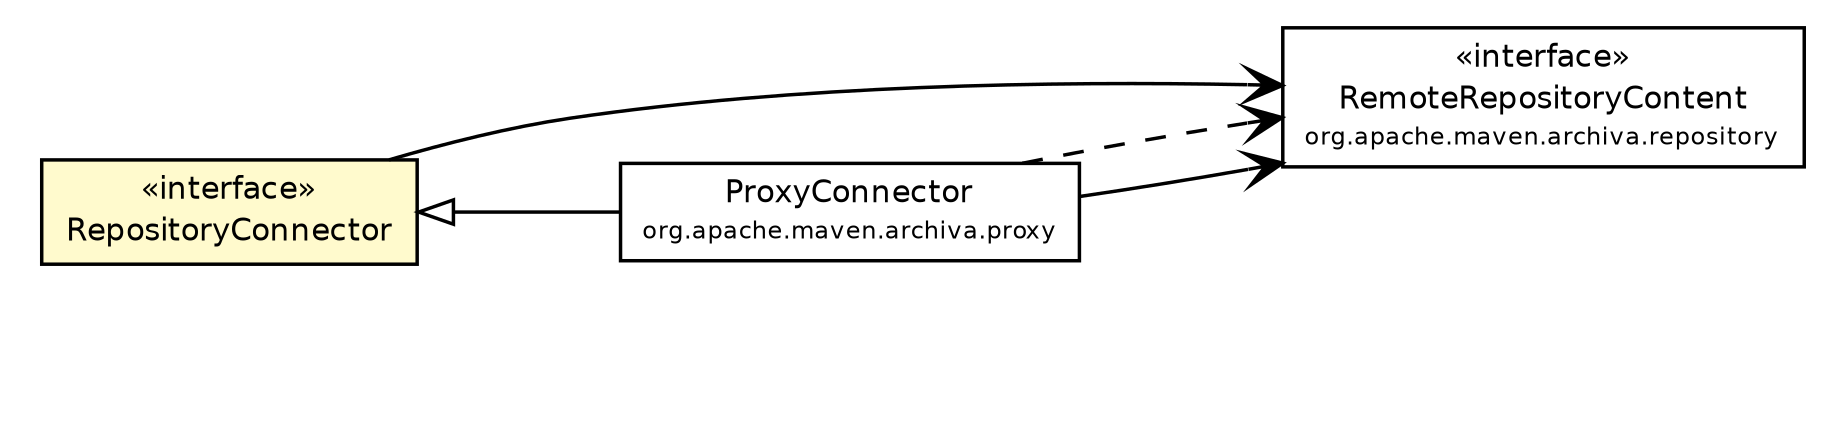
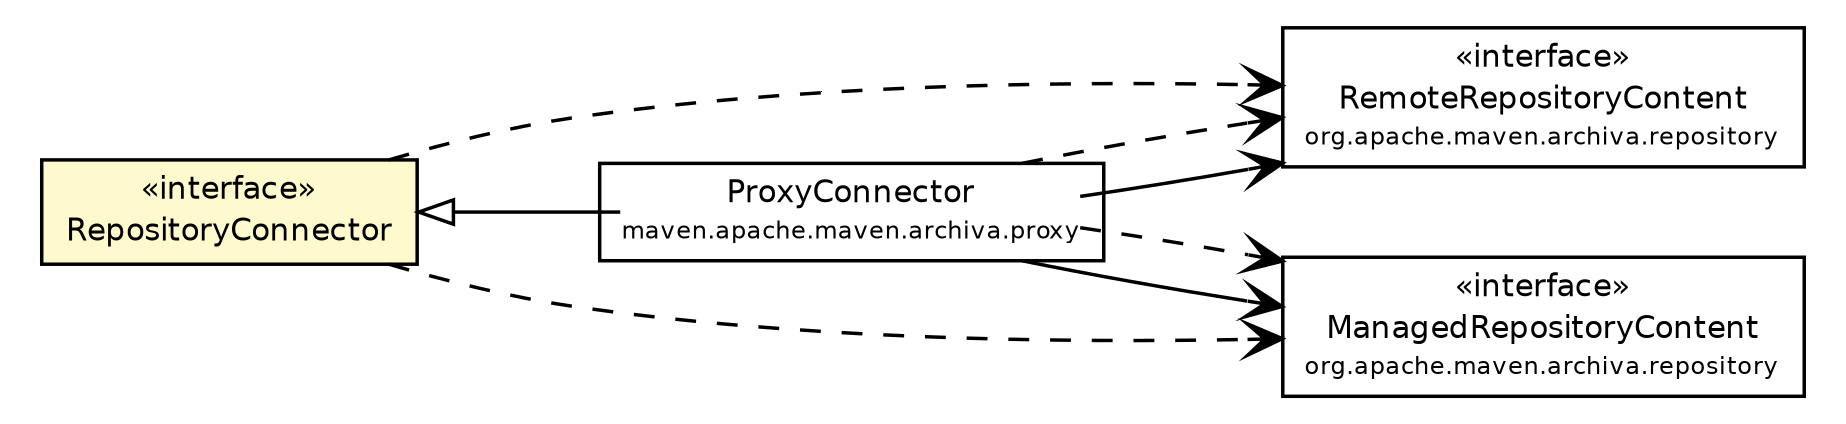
(815, 93) -> (815, 93)
(850, 231) -> (852, 231)
none -> (1544, 327)
